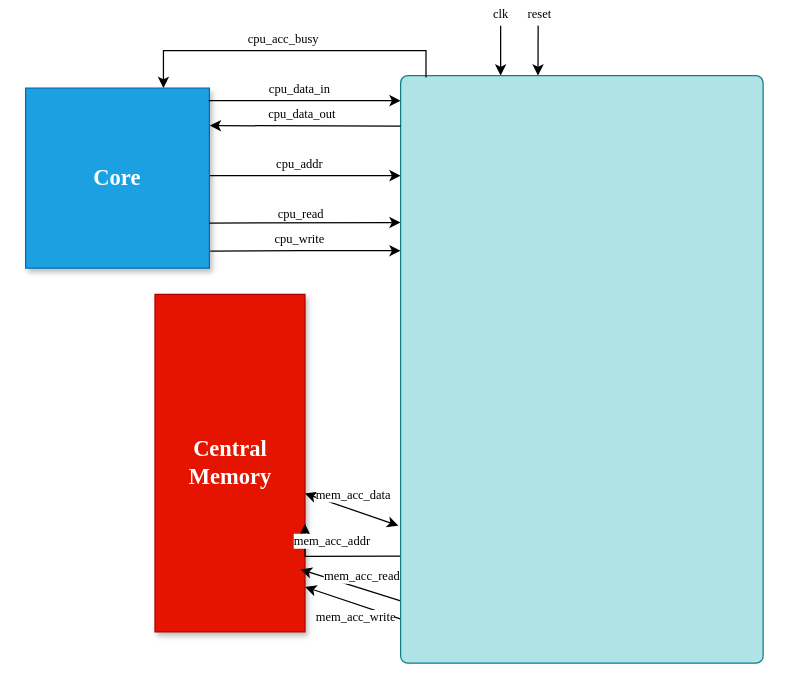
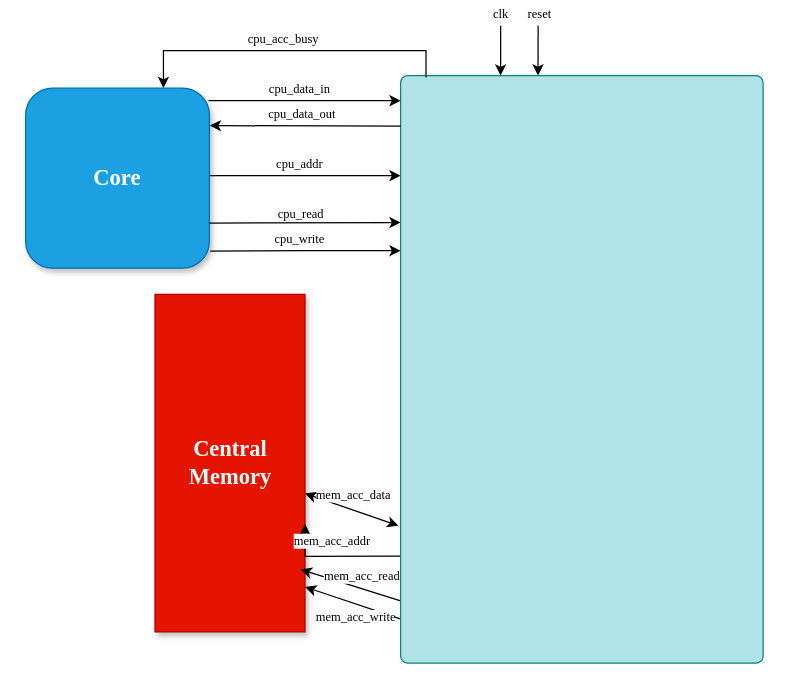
(118, 178) -> (118, 178)
